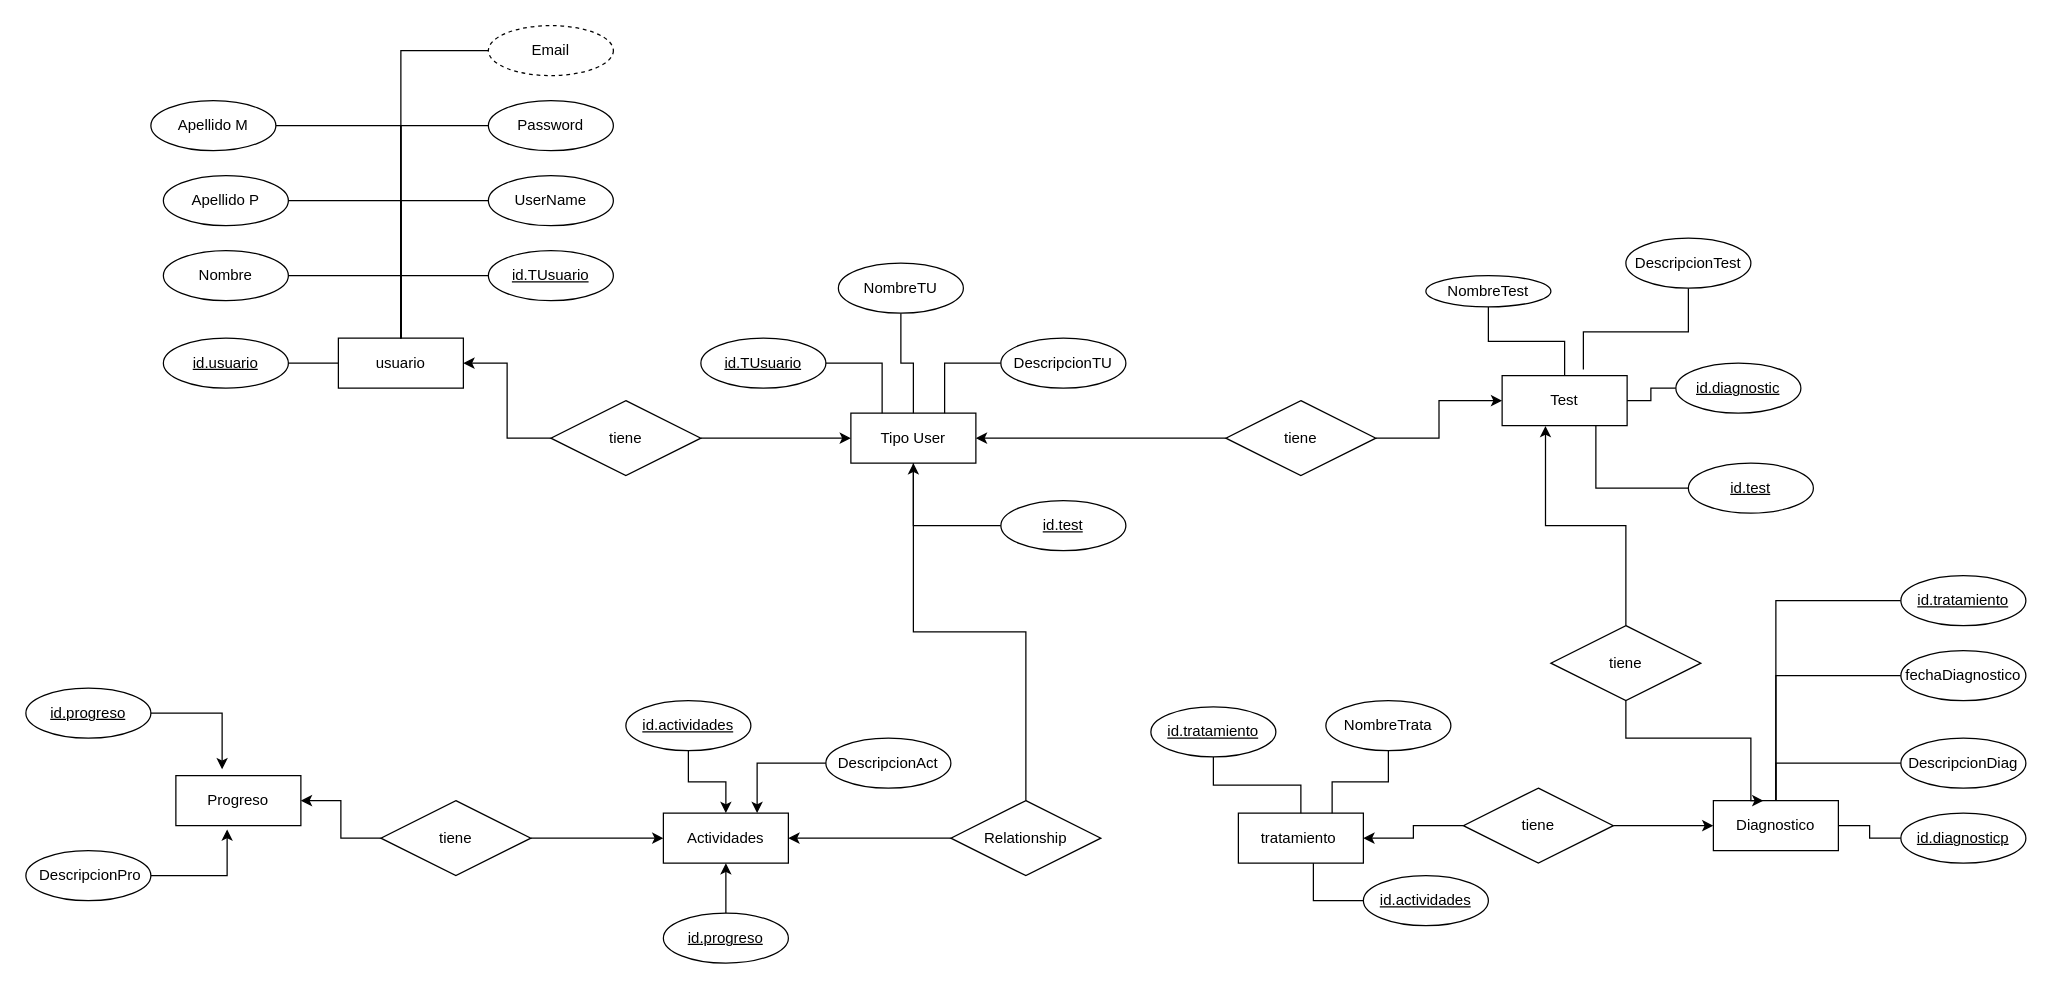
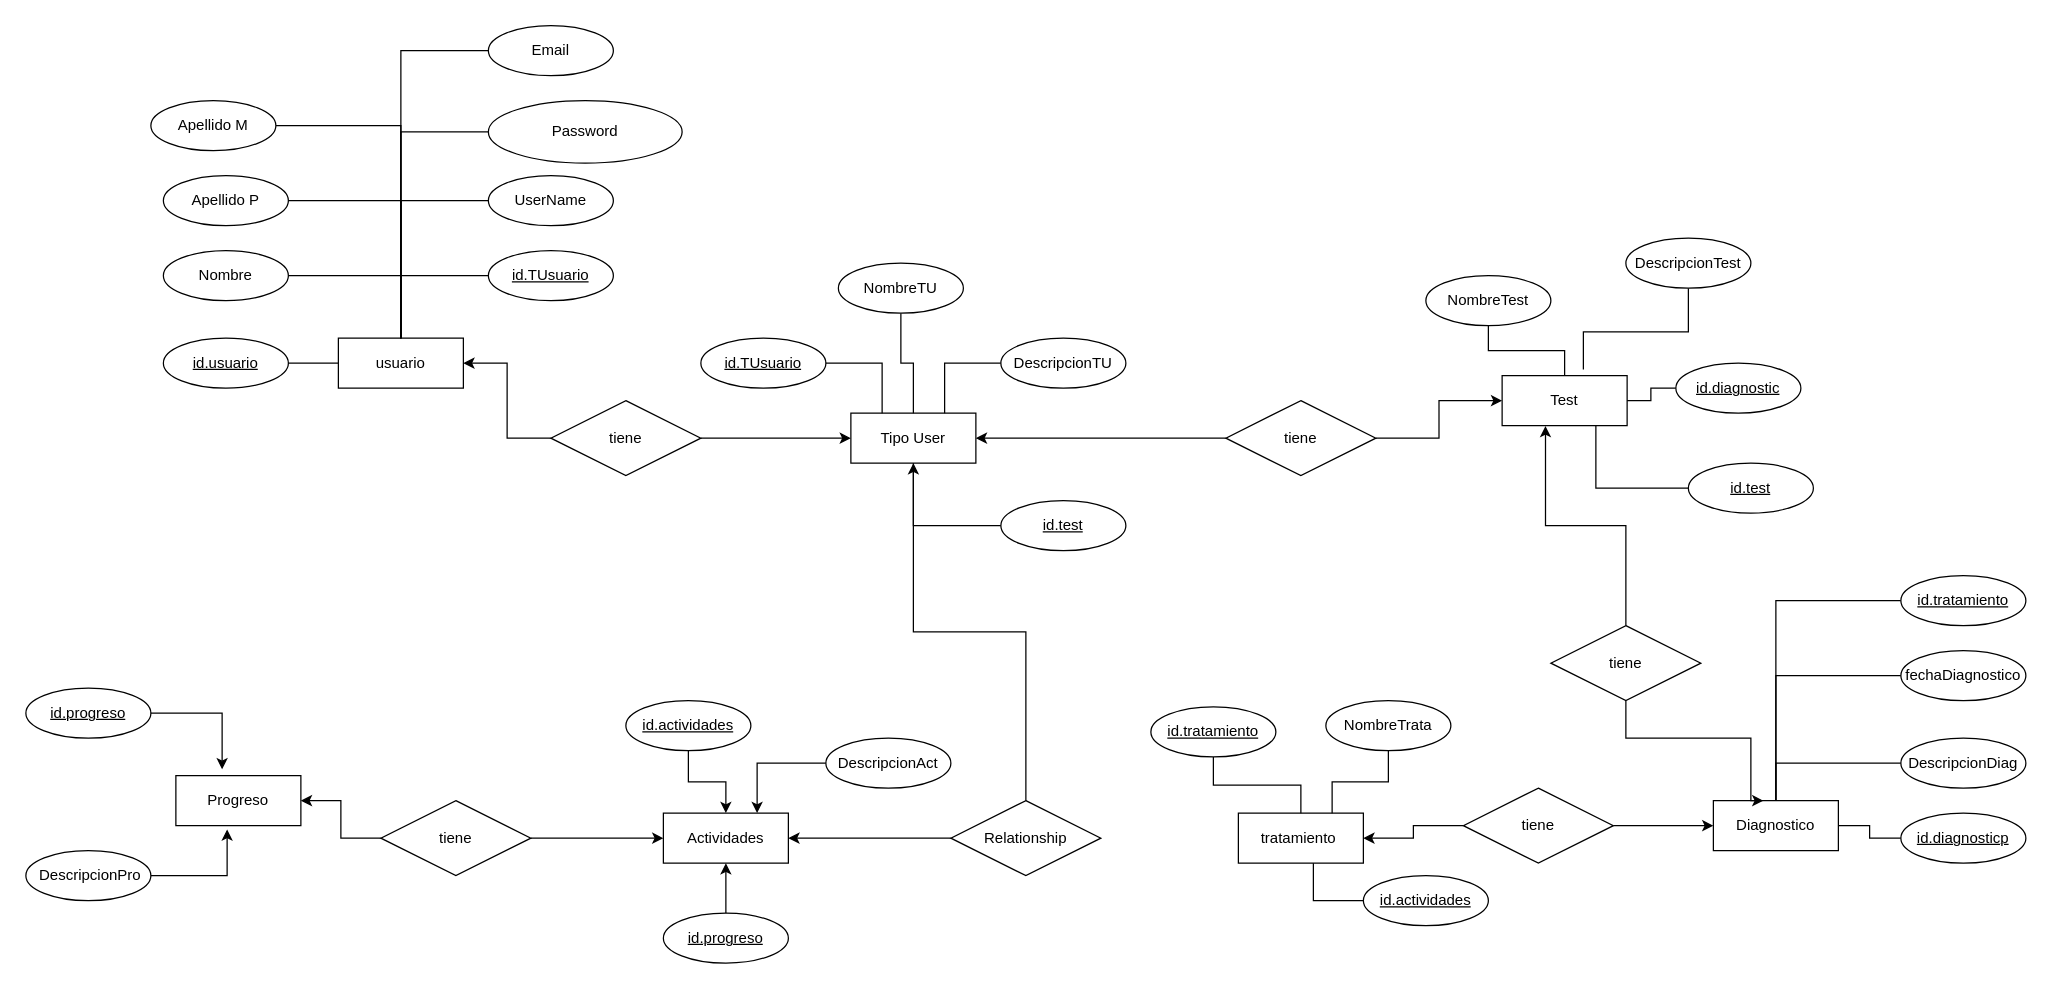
(551, 51) -> (551, 51)
(551, 126) -> (585, 132)
(1488, 291) -> (1488, 301)
